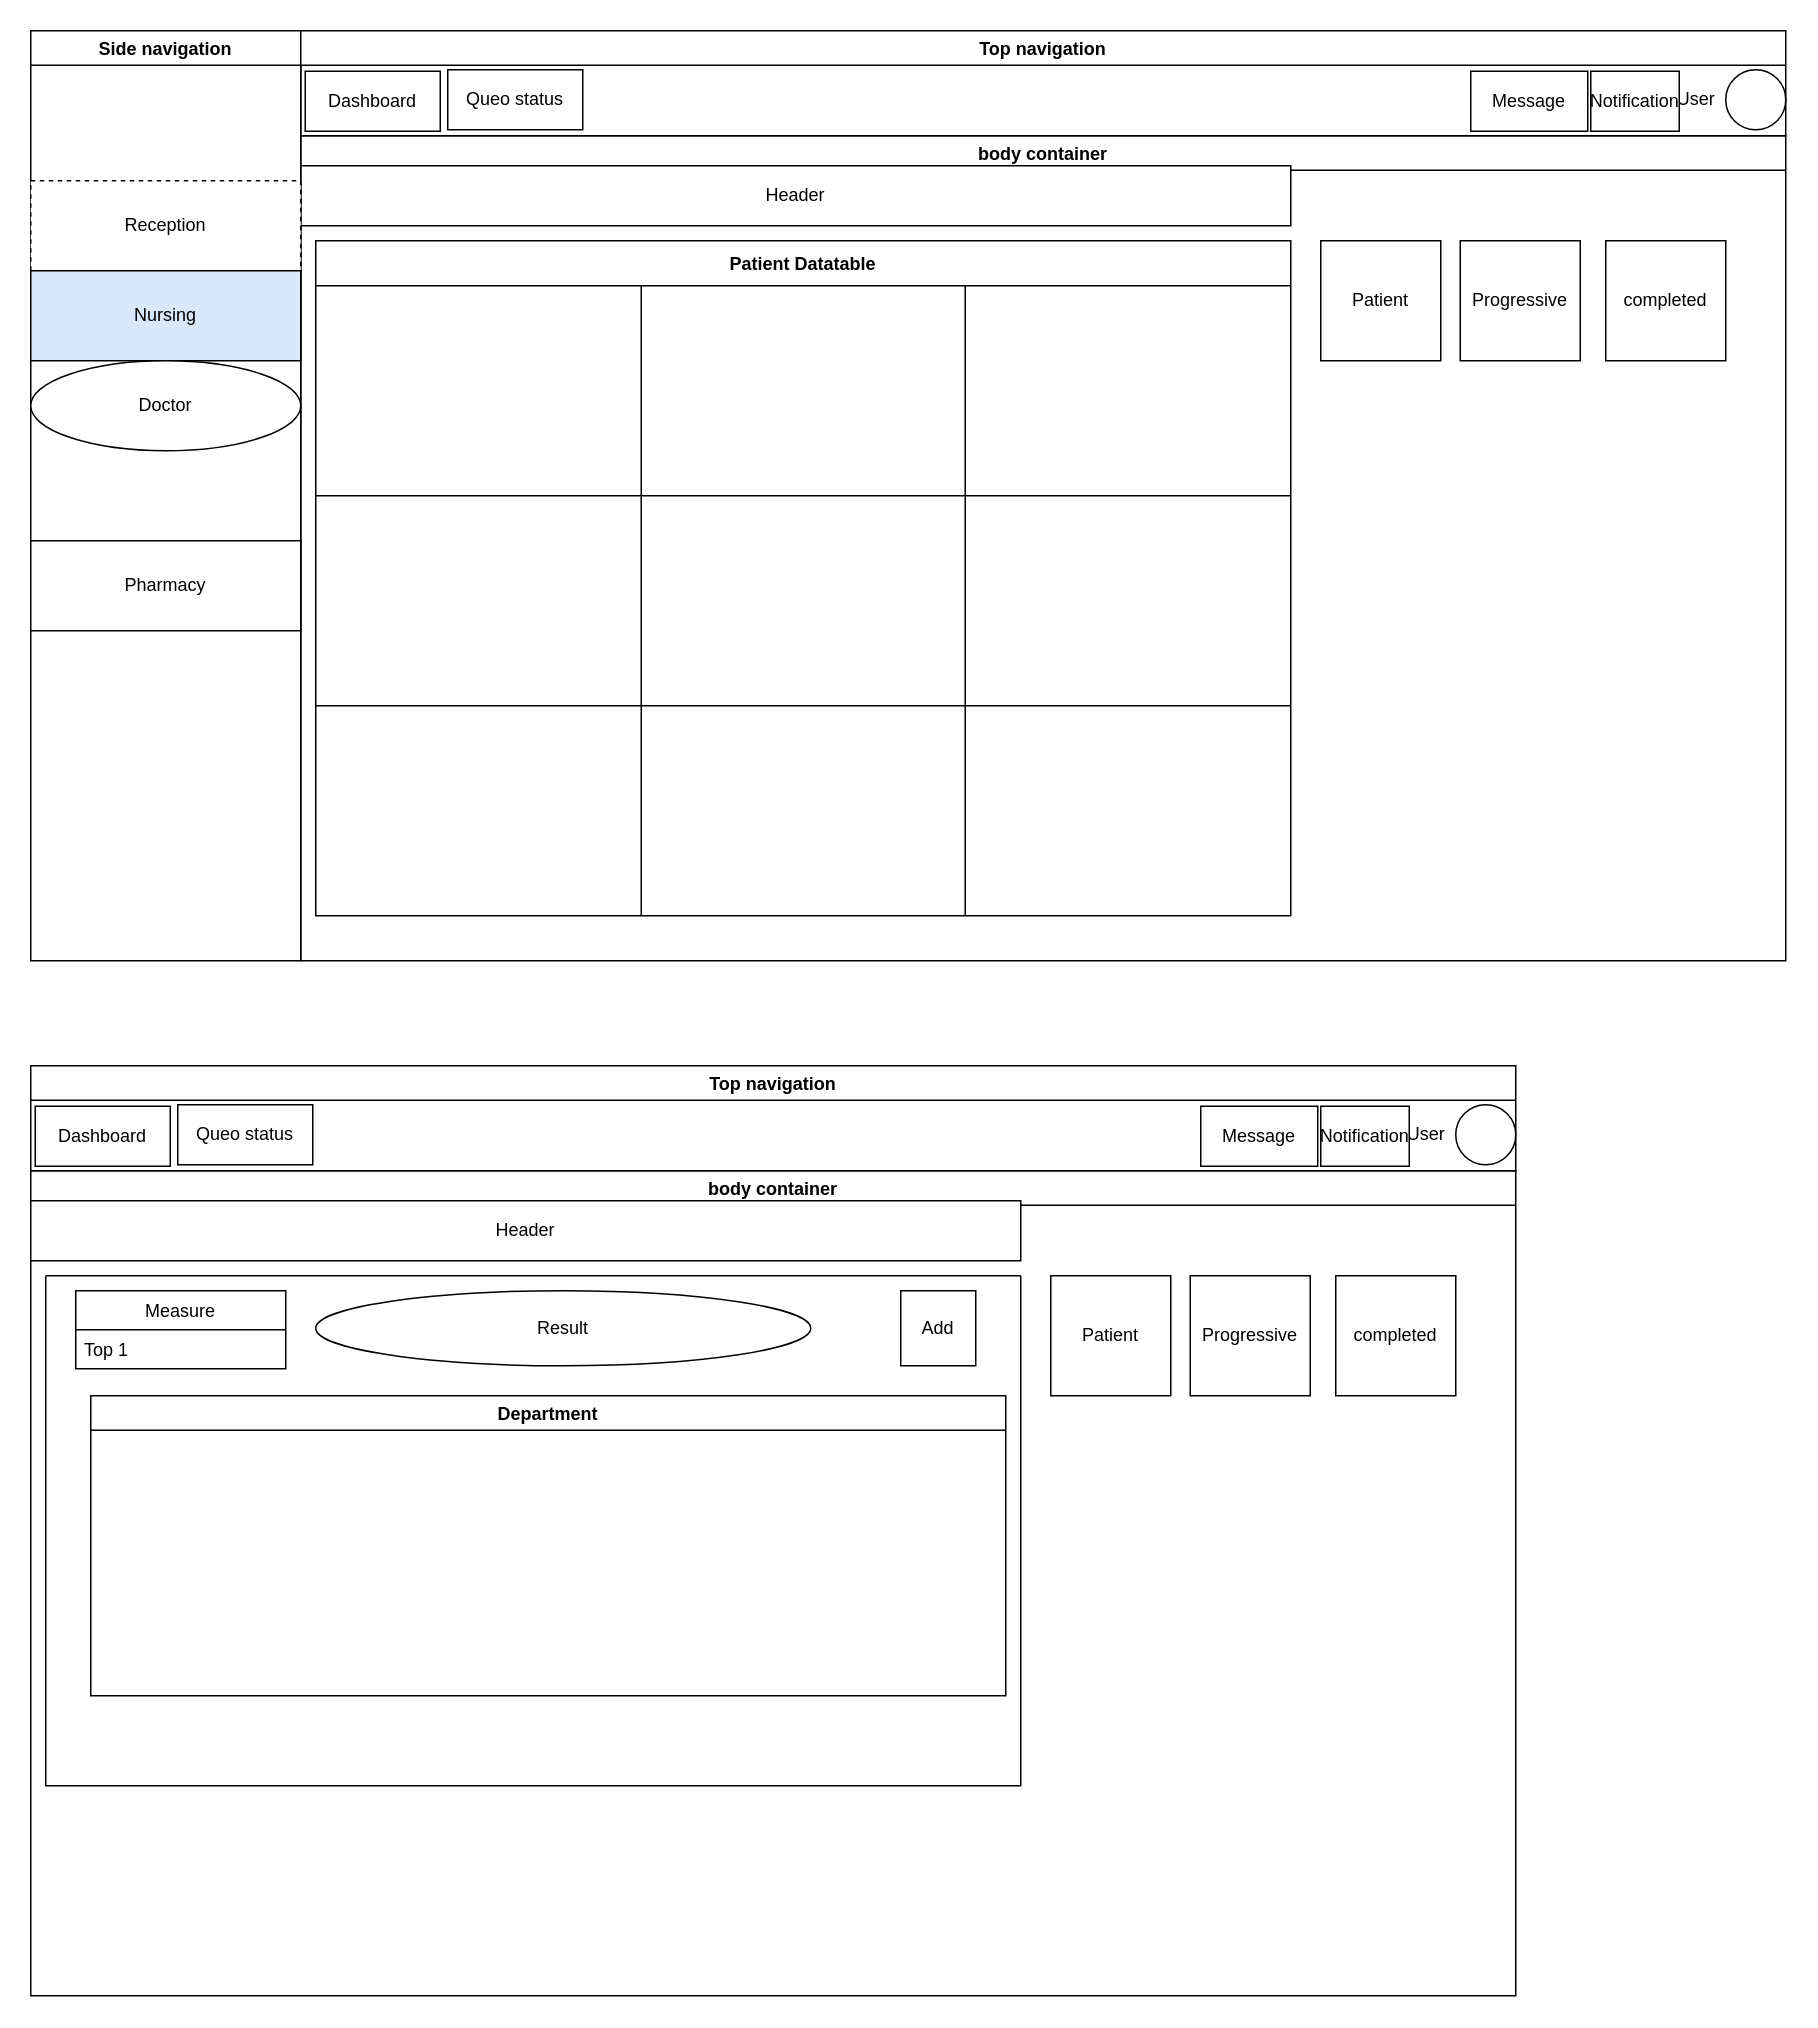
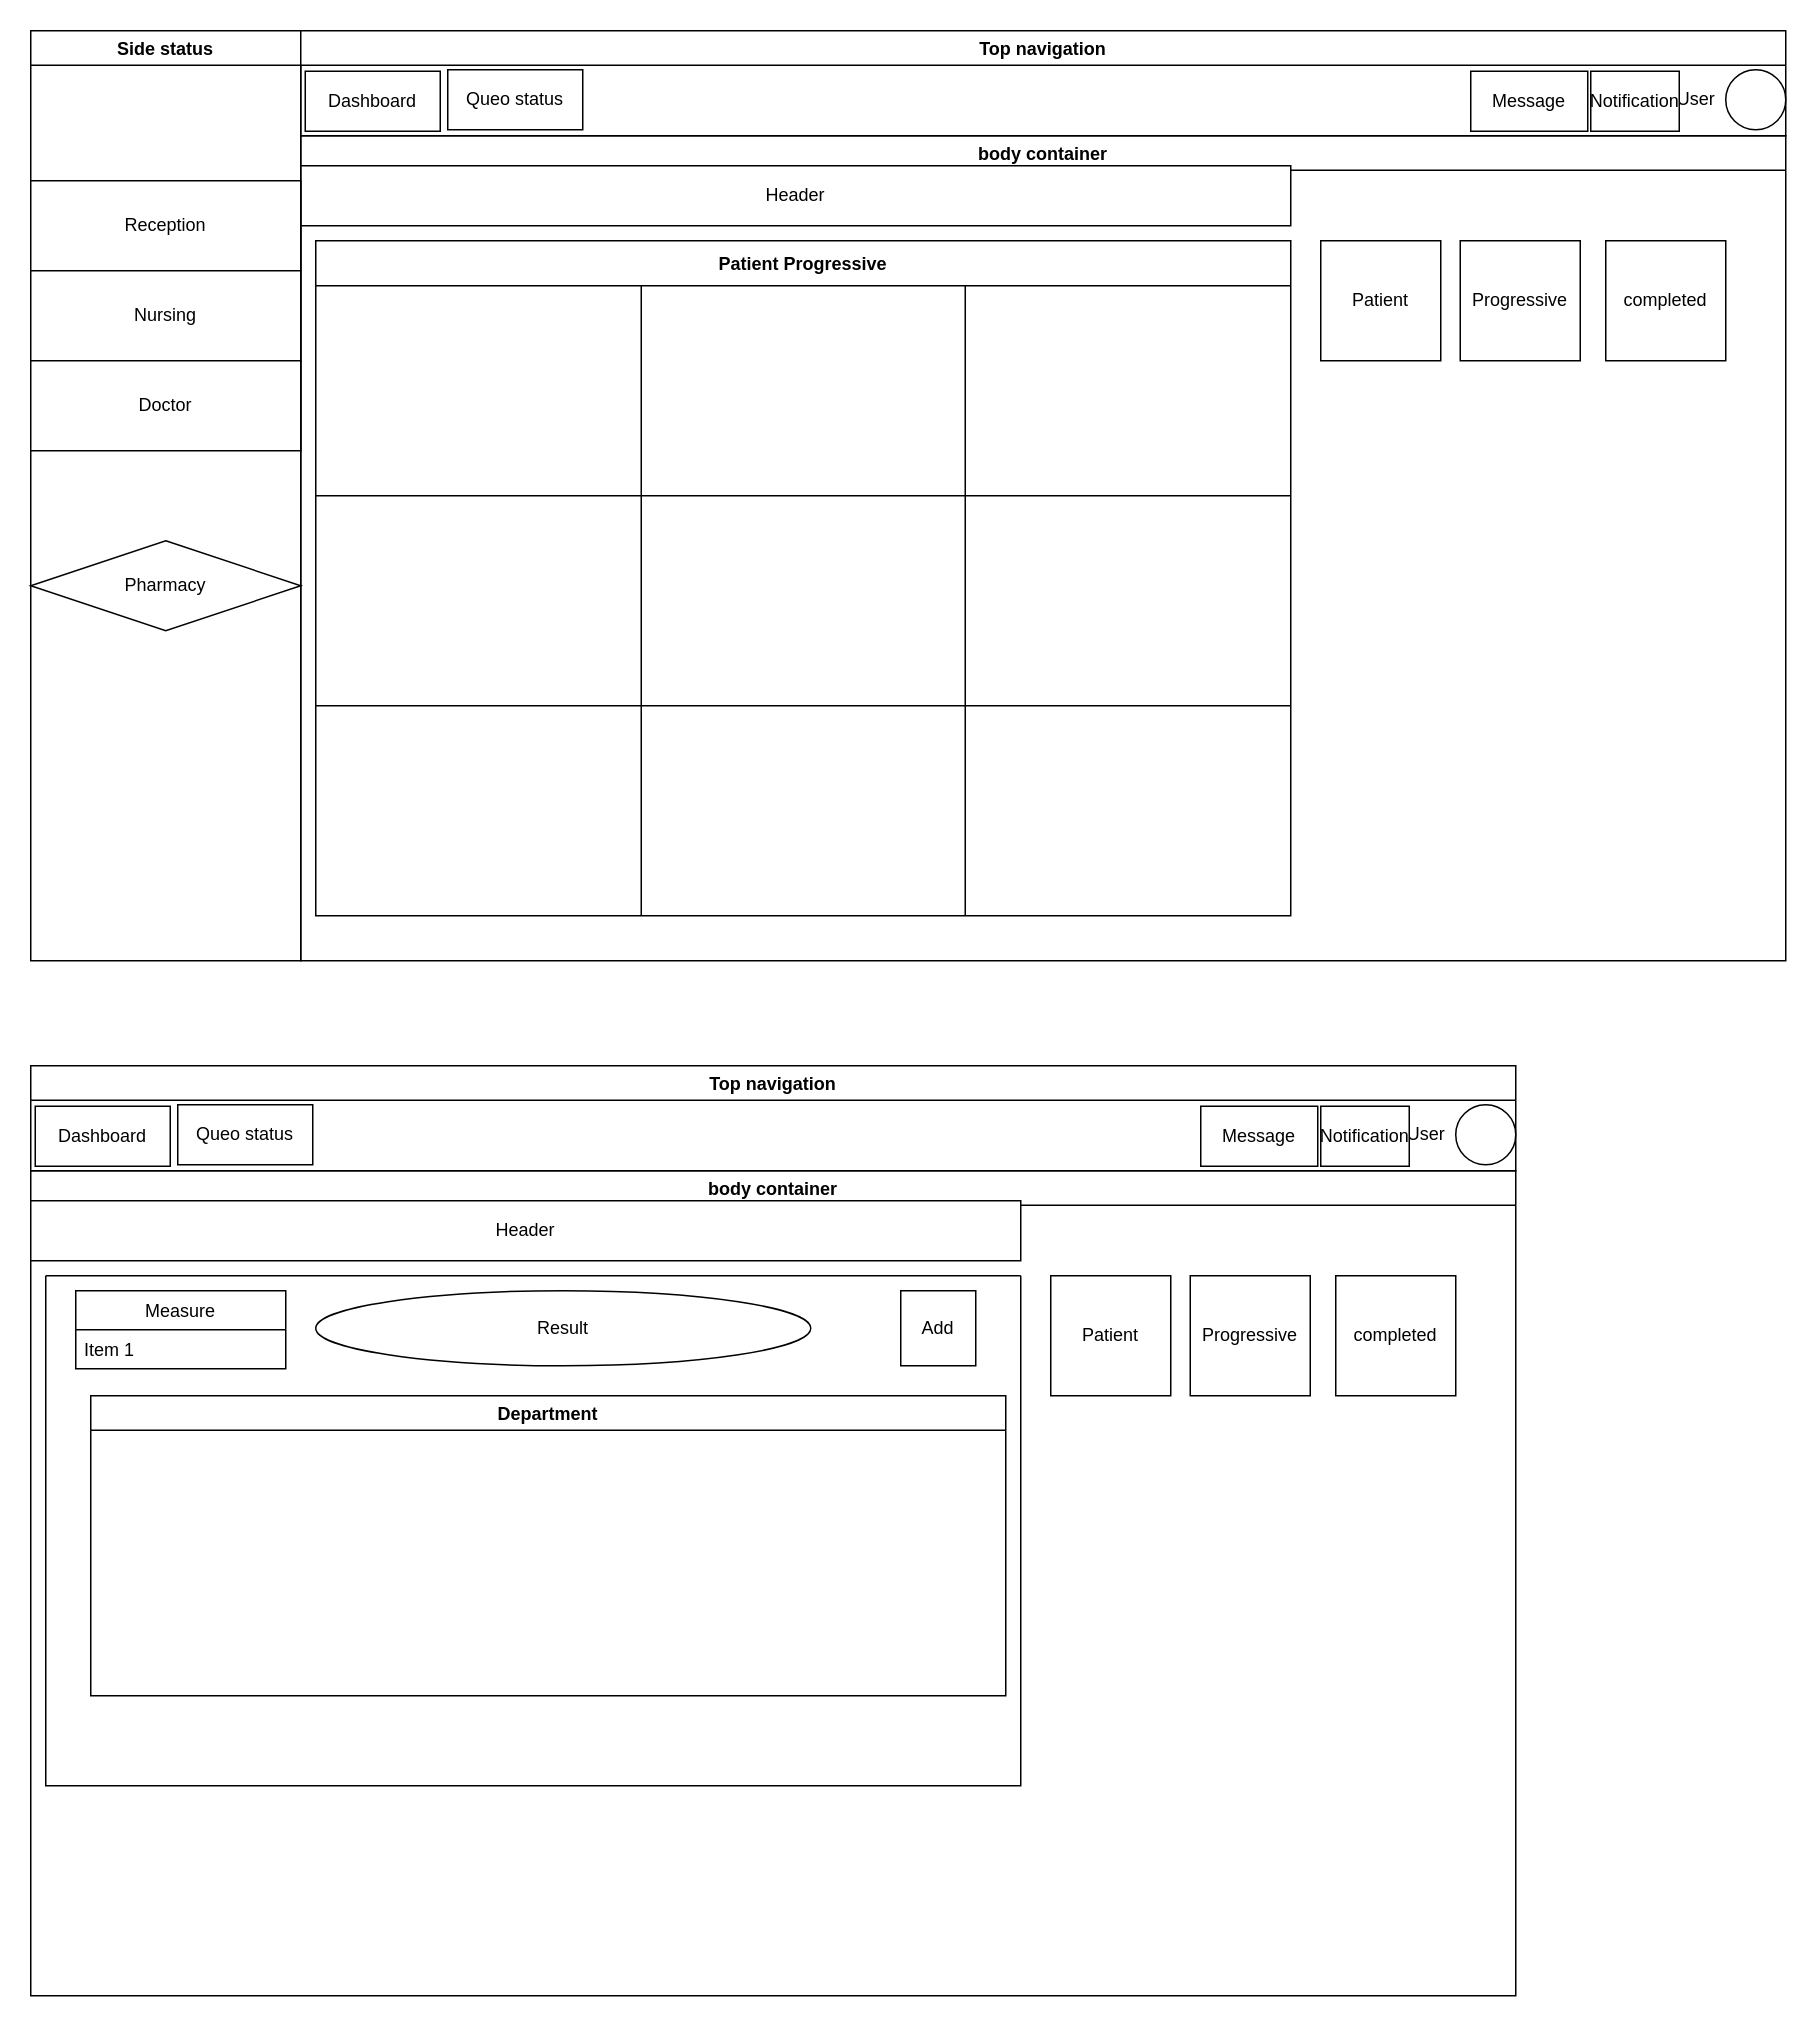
(165, 49) -> (165, 49)
(166, 226) -> (166, 226)
(803, 264) -> (803, 264)
(166, 316) -> (166, 316)
(166, 406) -> (166, 406)
(166, 586) -> (166, 586)
(107, 1350) -> (112, 1350)
